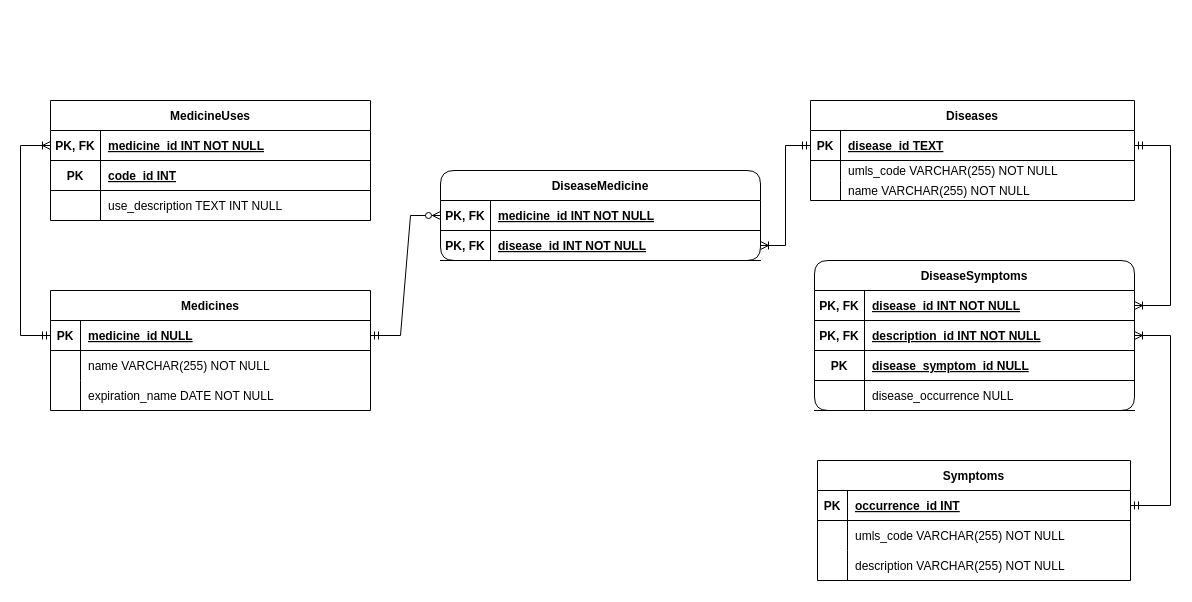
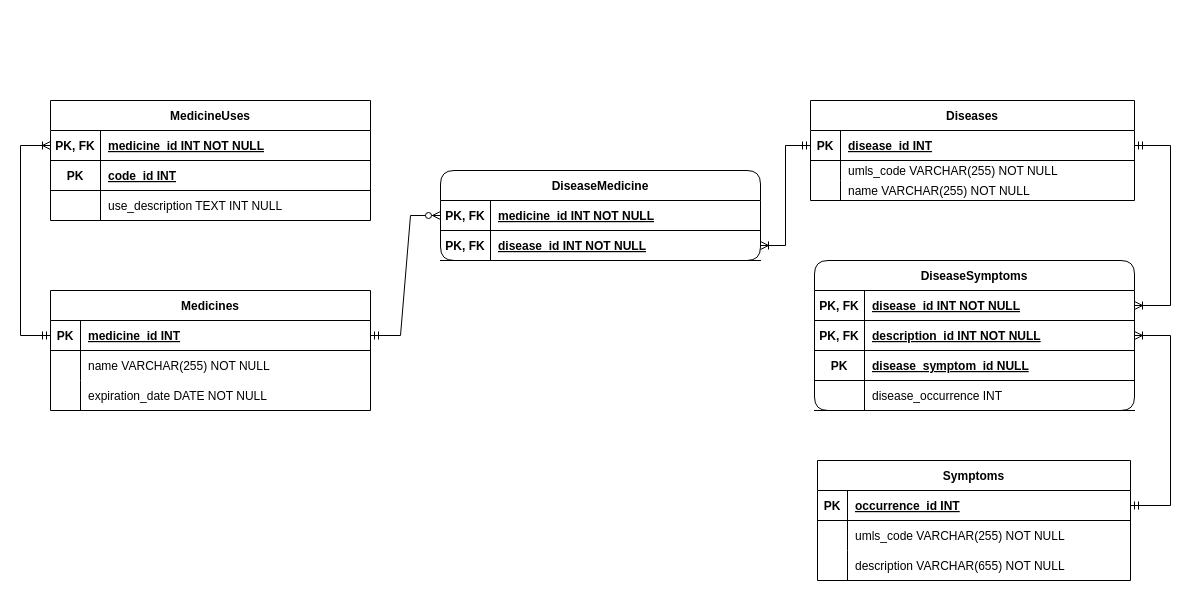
(894, 146) -> (890, 146)
(136, 336) -> (132, 336)
(178, 396) -> (178, 396)
(946, 396) -> (943, 396)
(958, 566) -> (958, 566)
